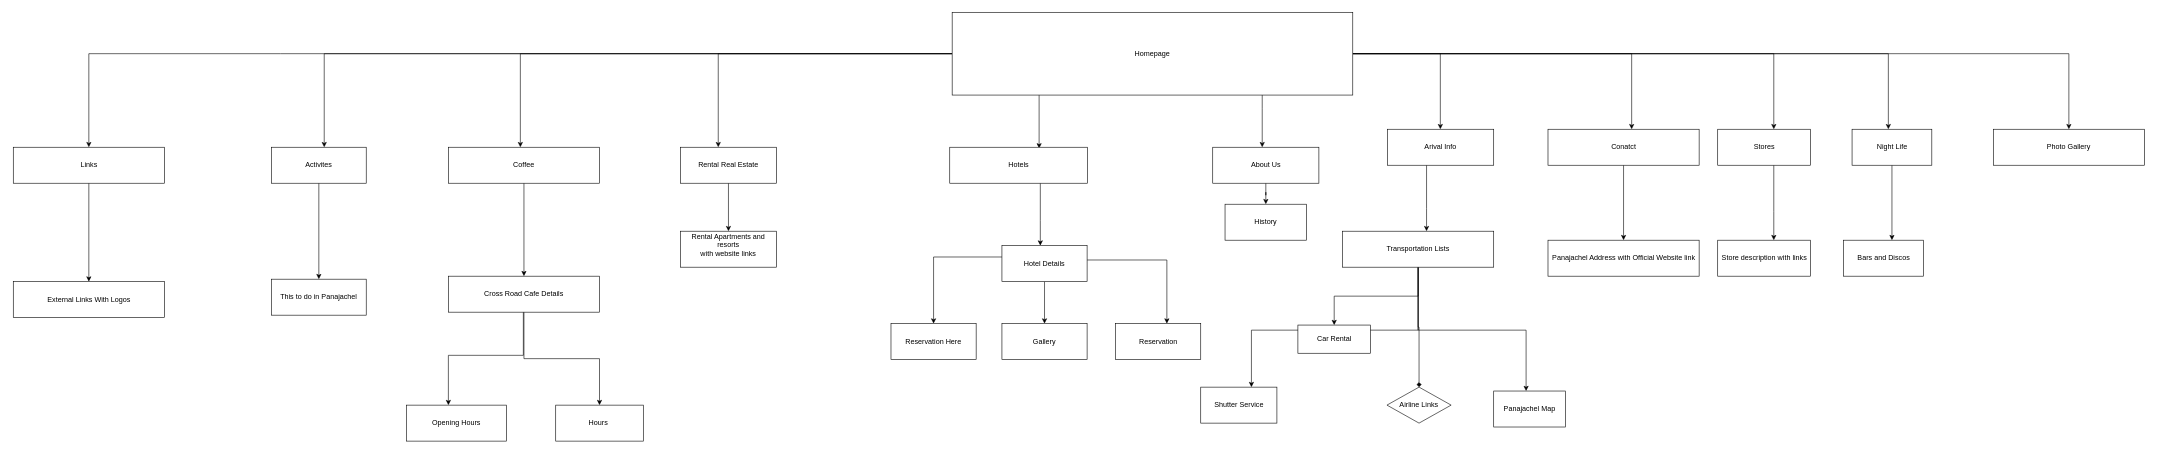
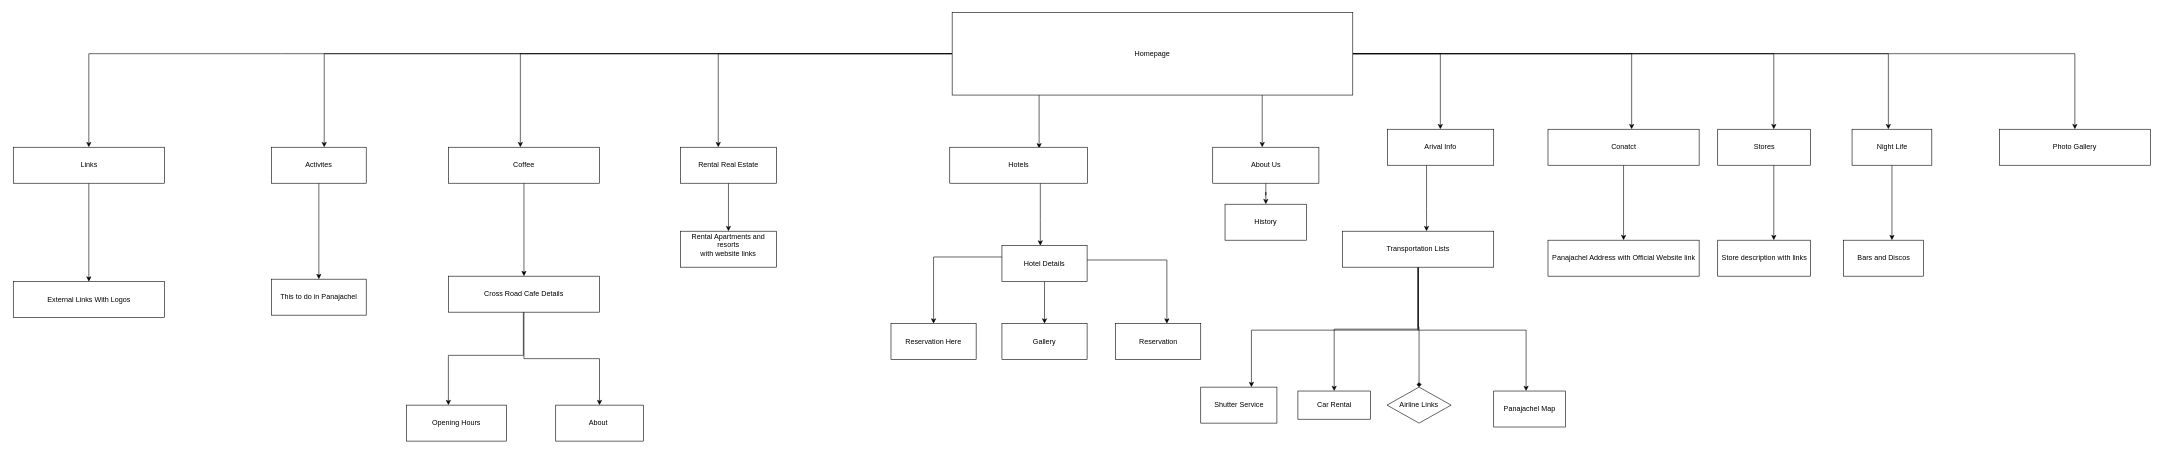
(2069, 147) -> (2075, 147)
(1334, 339) -> (1334, 405)
(599, 423) -> (599, 423)
